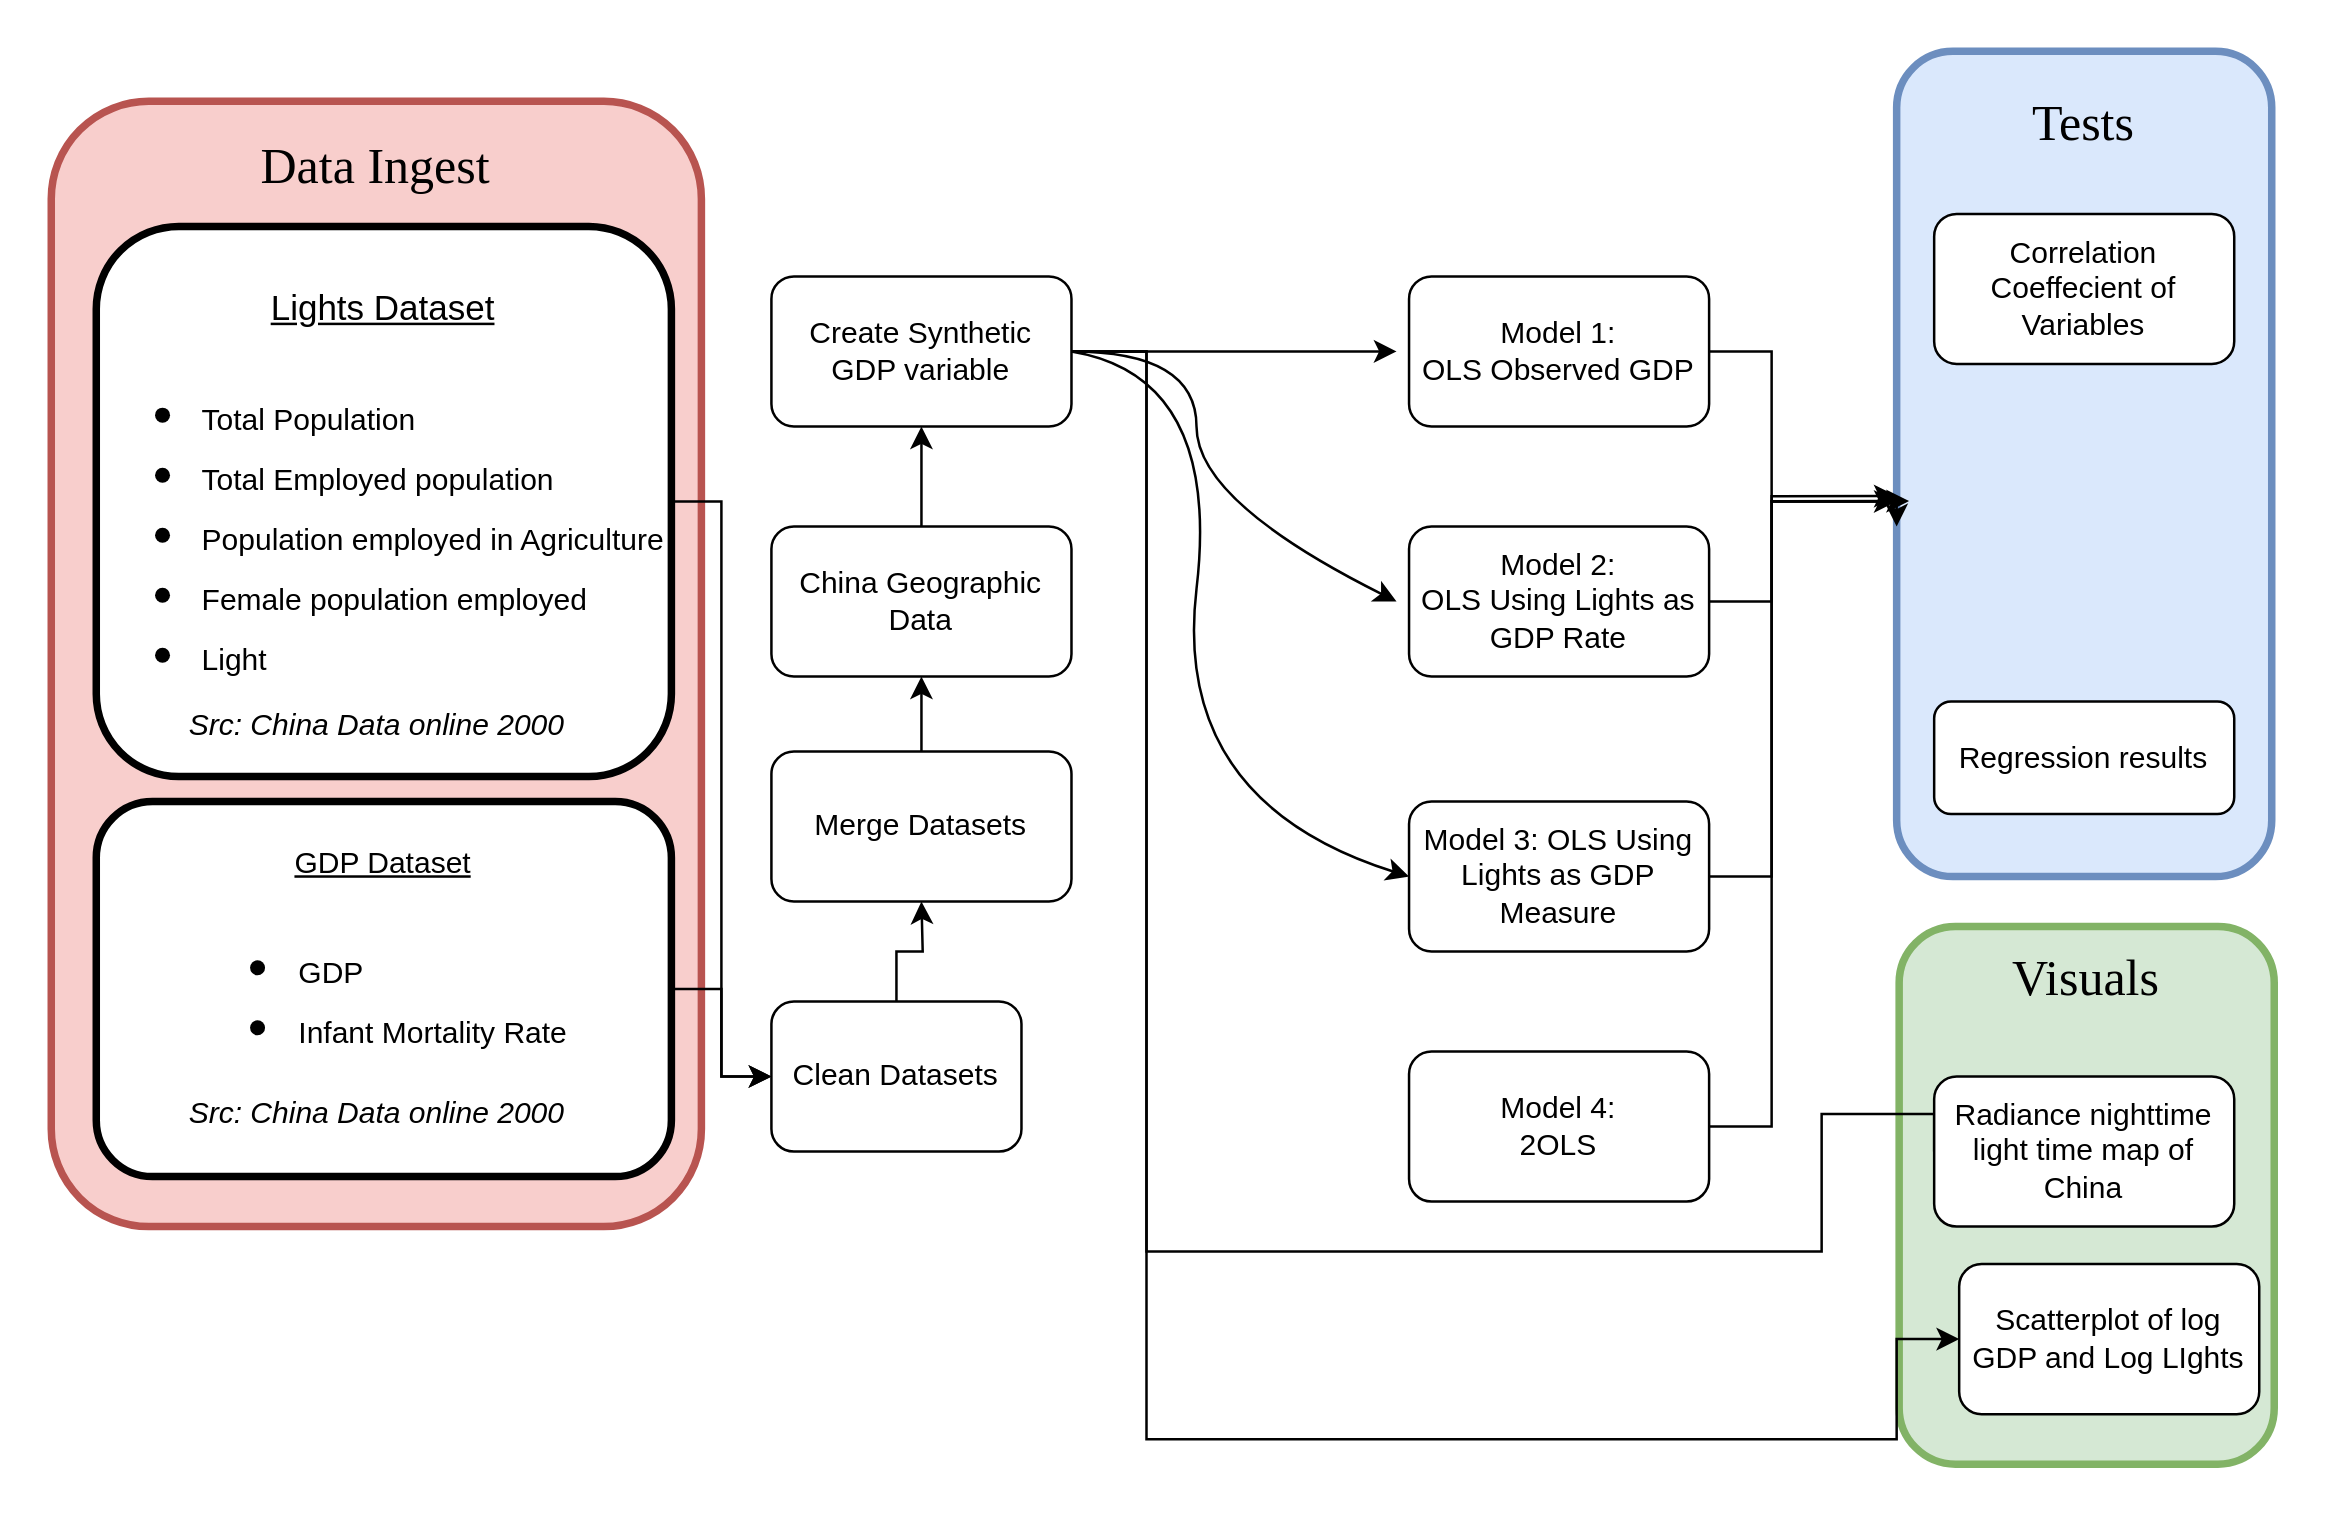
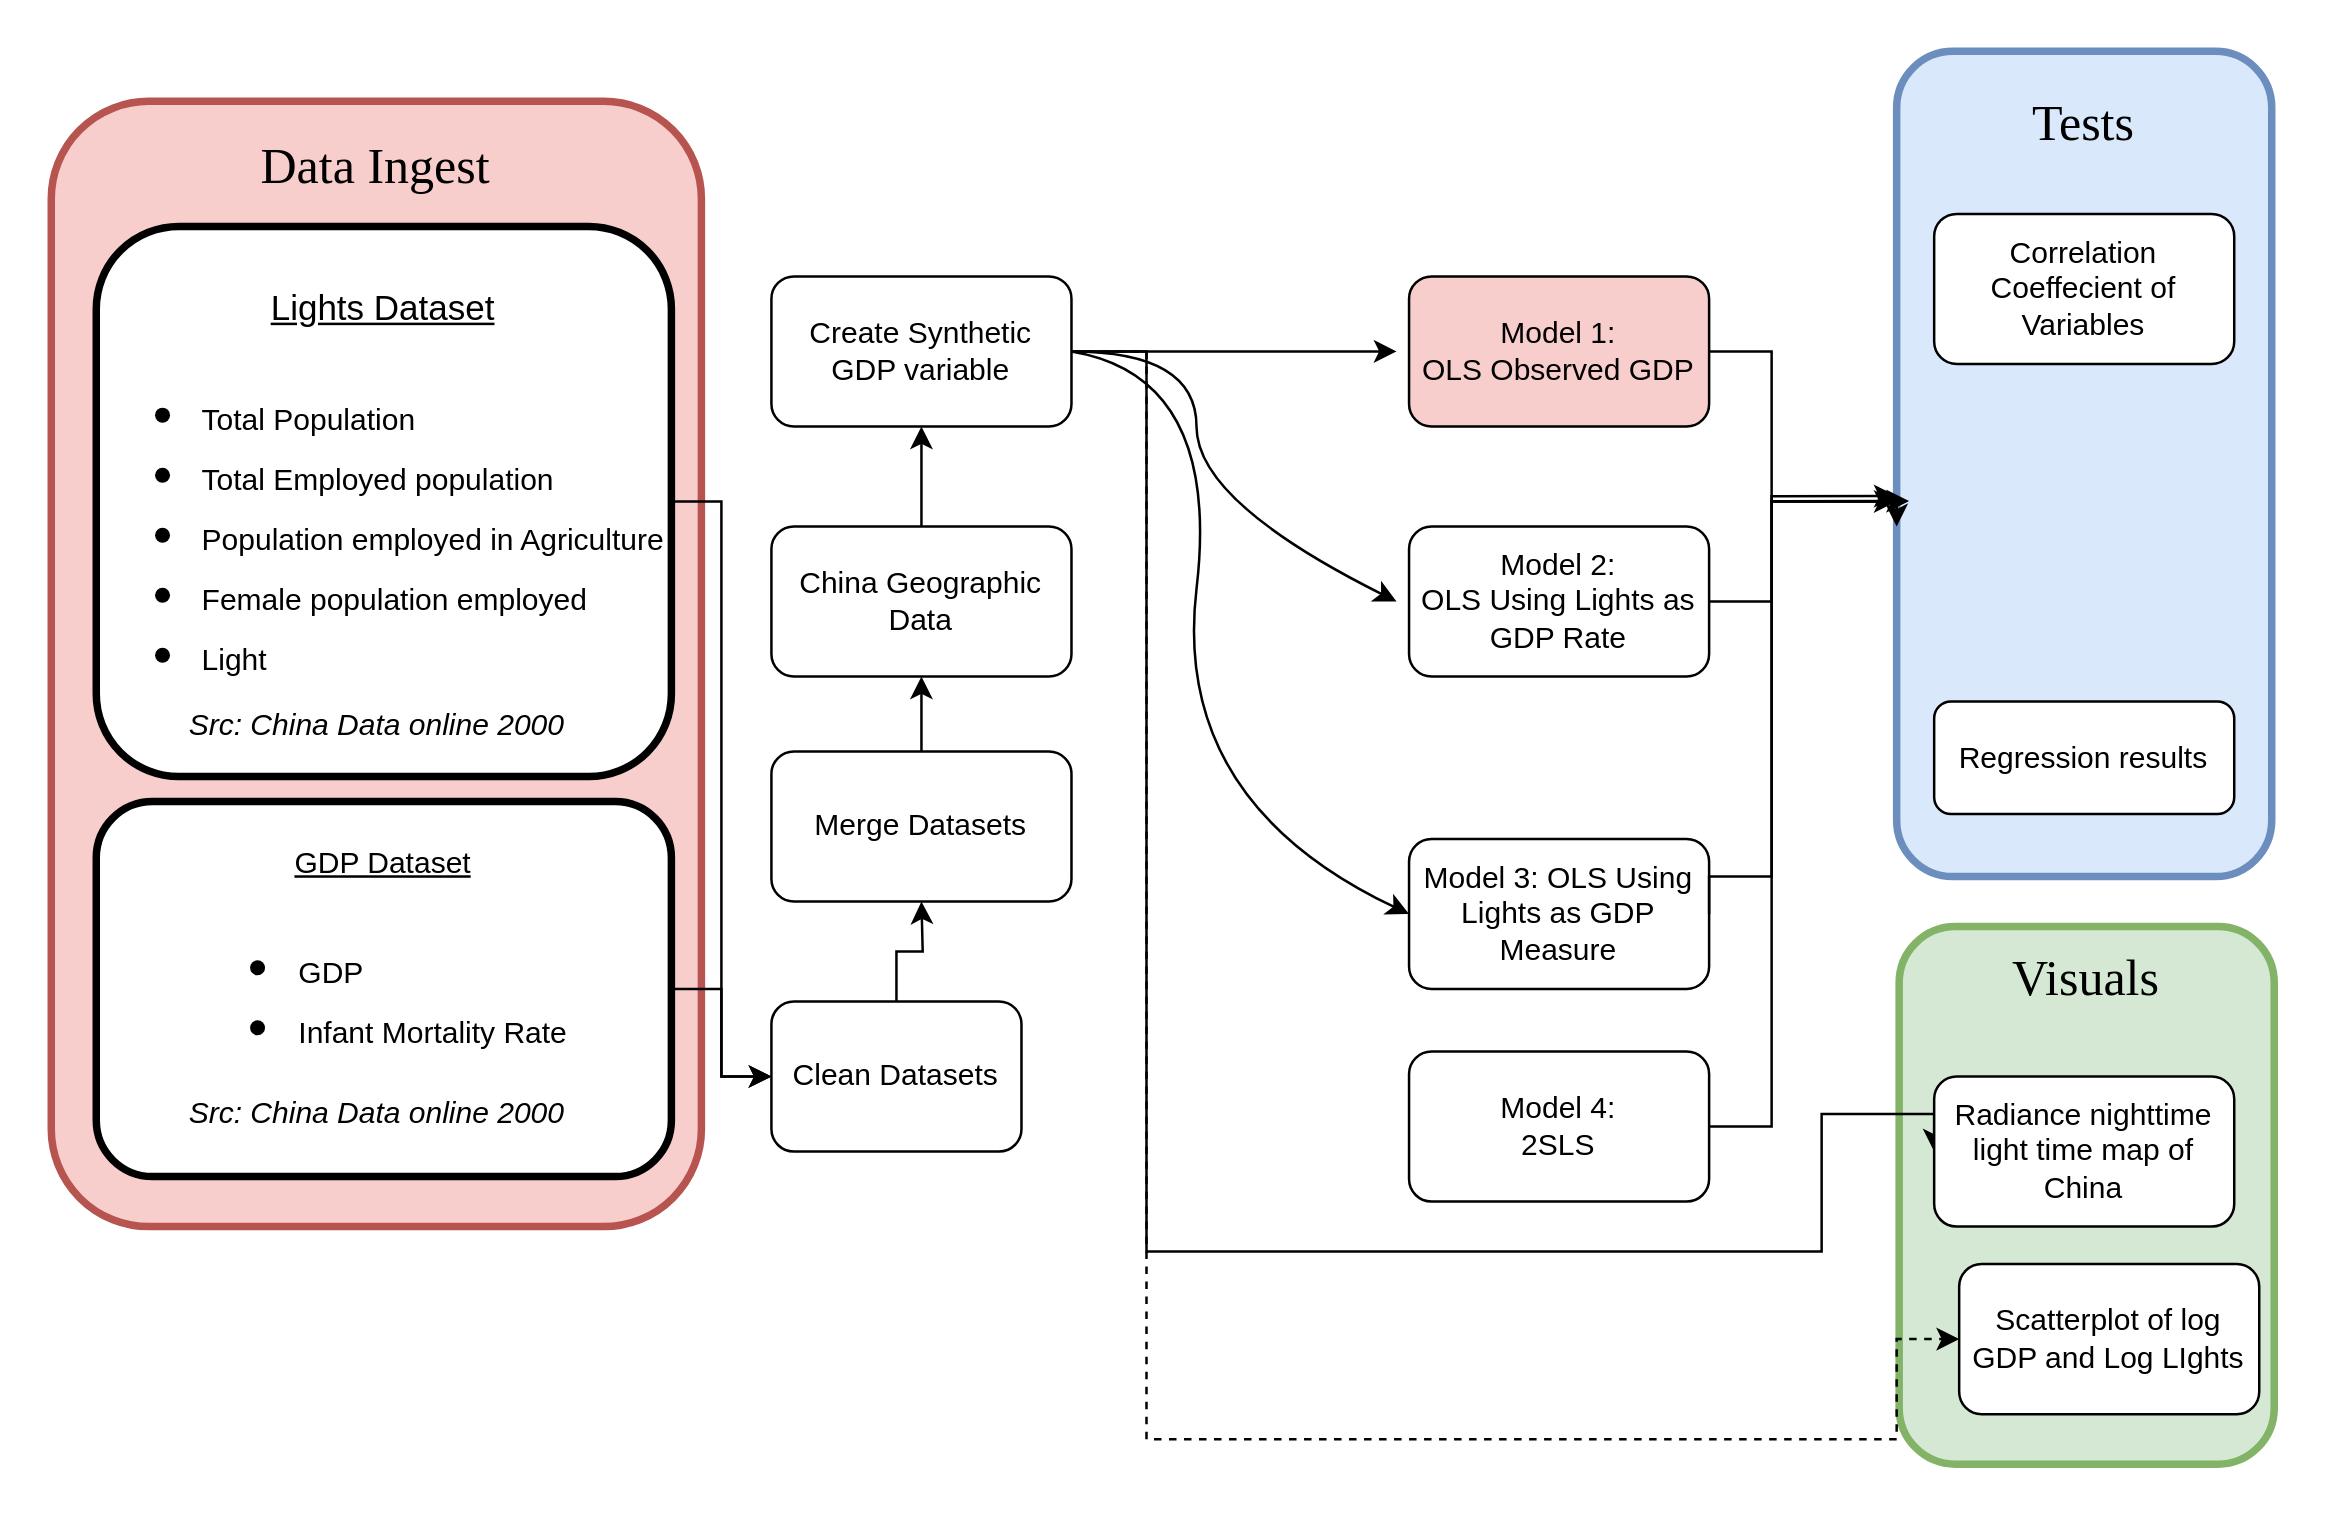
(1559, 351) -> (1559, 351)
(1559, 876) -> (1559, 914)
(1559, 1126) -> (1559, 1126)
(1934, 1140) -> (1934, 1133)
(1500, 1439) -> (1500, 1439)
